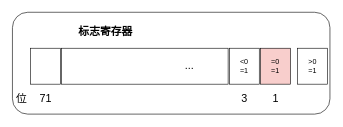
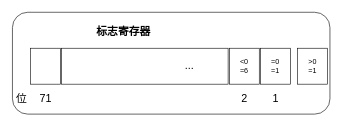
(105, 32) -> (123, 32)
(245, 66) -> (245, 66)
(276, 66) -> (276, 66)
(245, 99) -> (245, 99)
